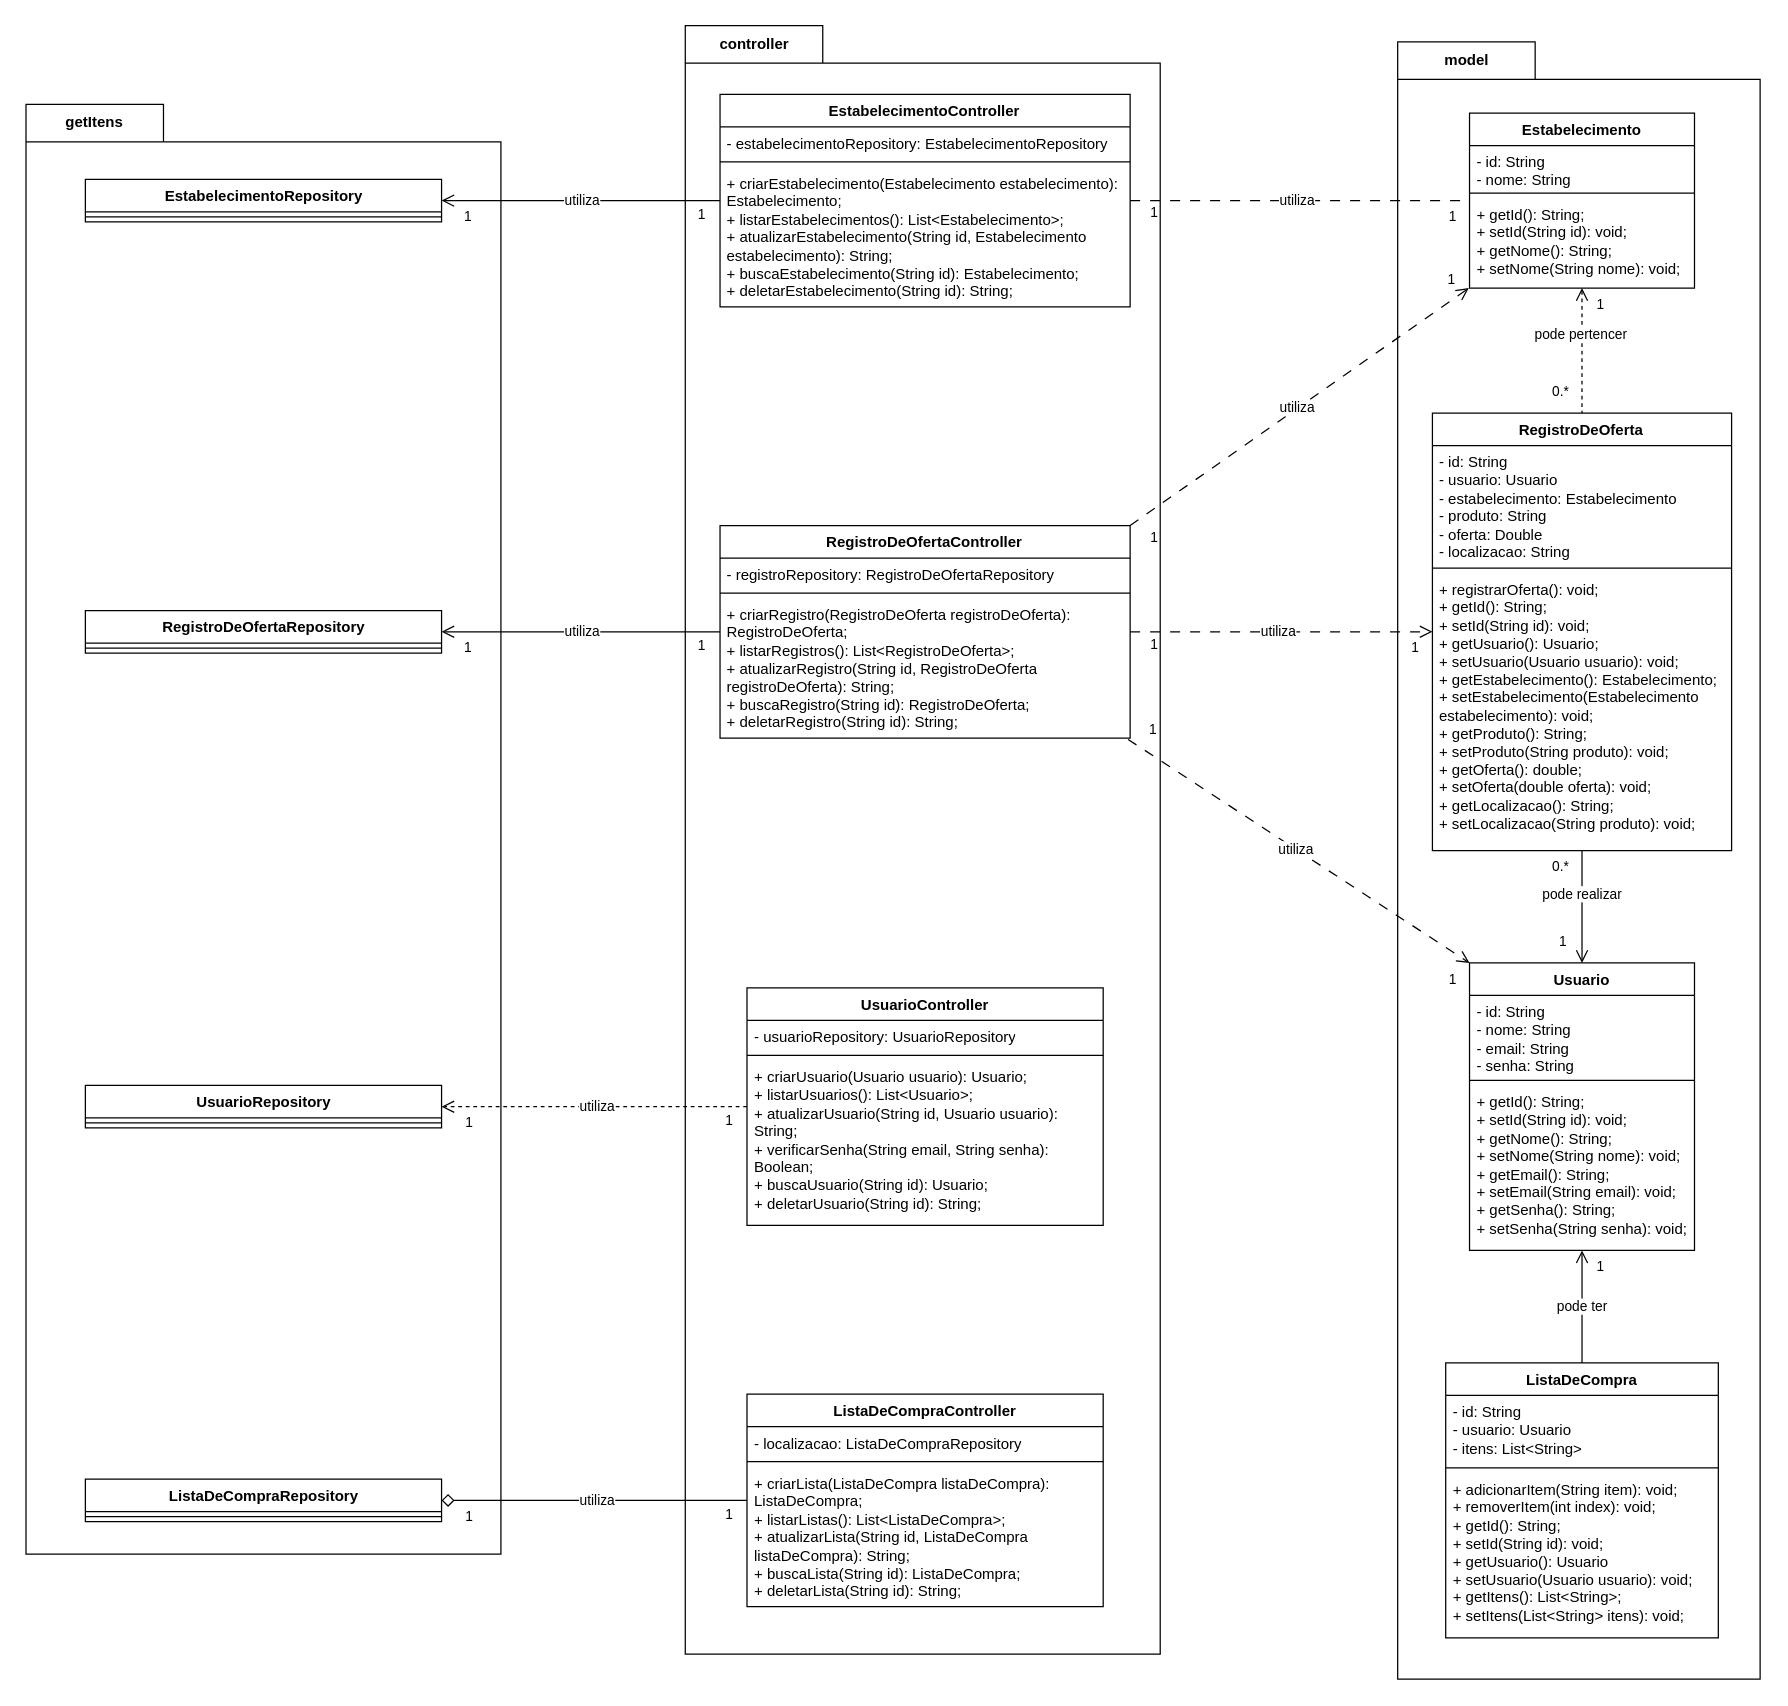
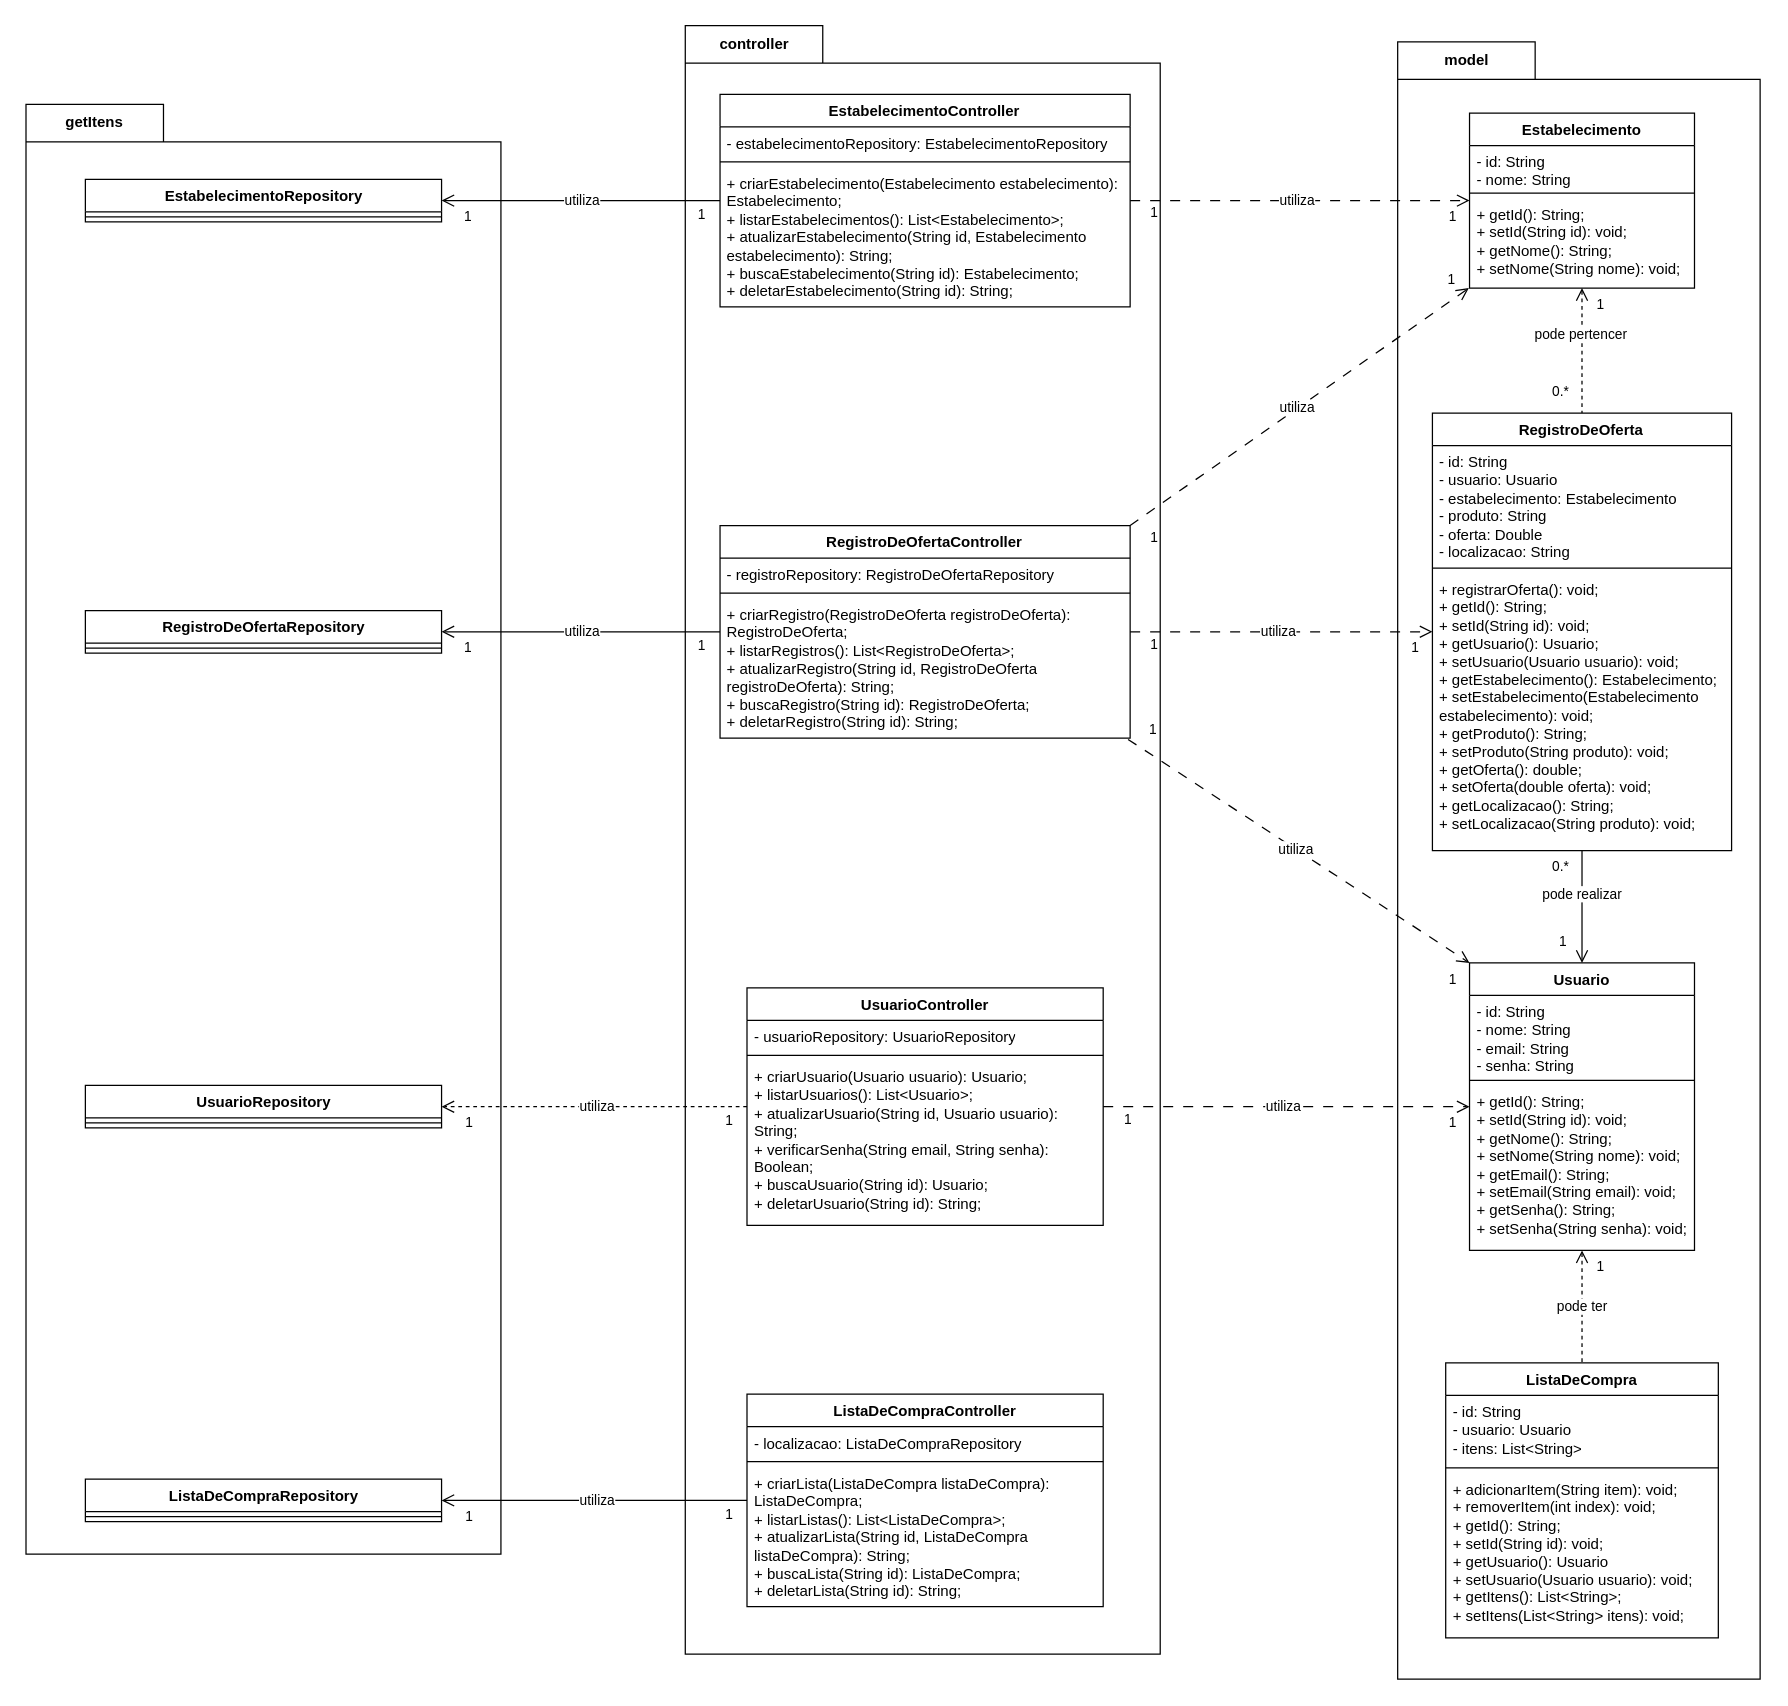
(1463, 201) -> (1463, 201)
none -> (1285, 1107)
(1582, 1337) -> (1582, 1337)
(454, 1501) -> (450, 1501)
